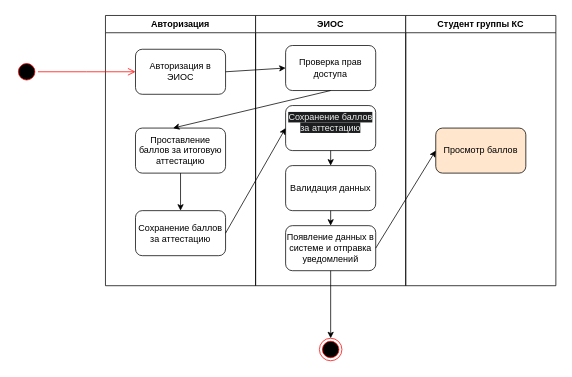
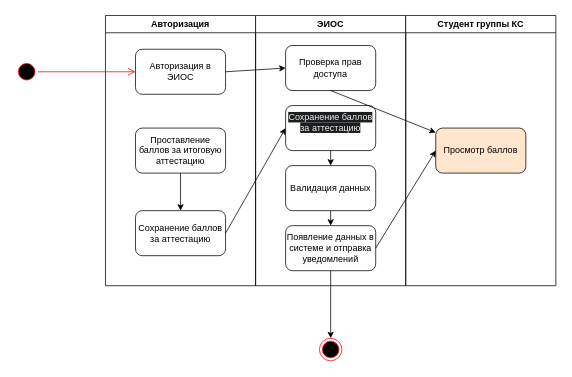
(253, 109) -> (381, 110)
